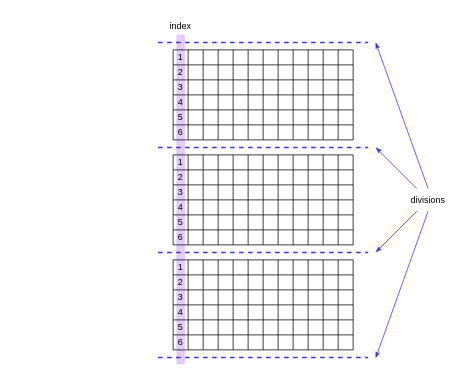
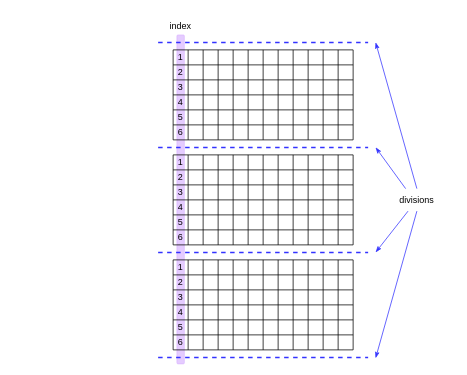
(428, 200) -> (417, 200)
